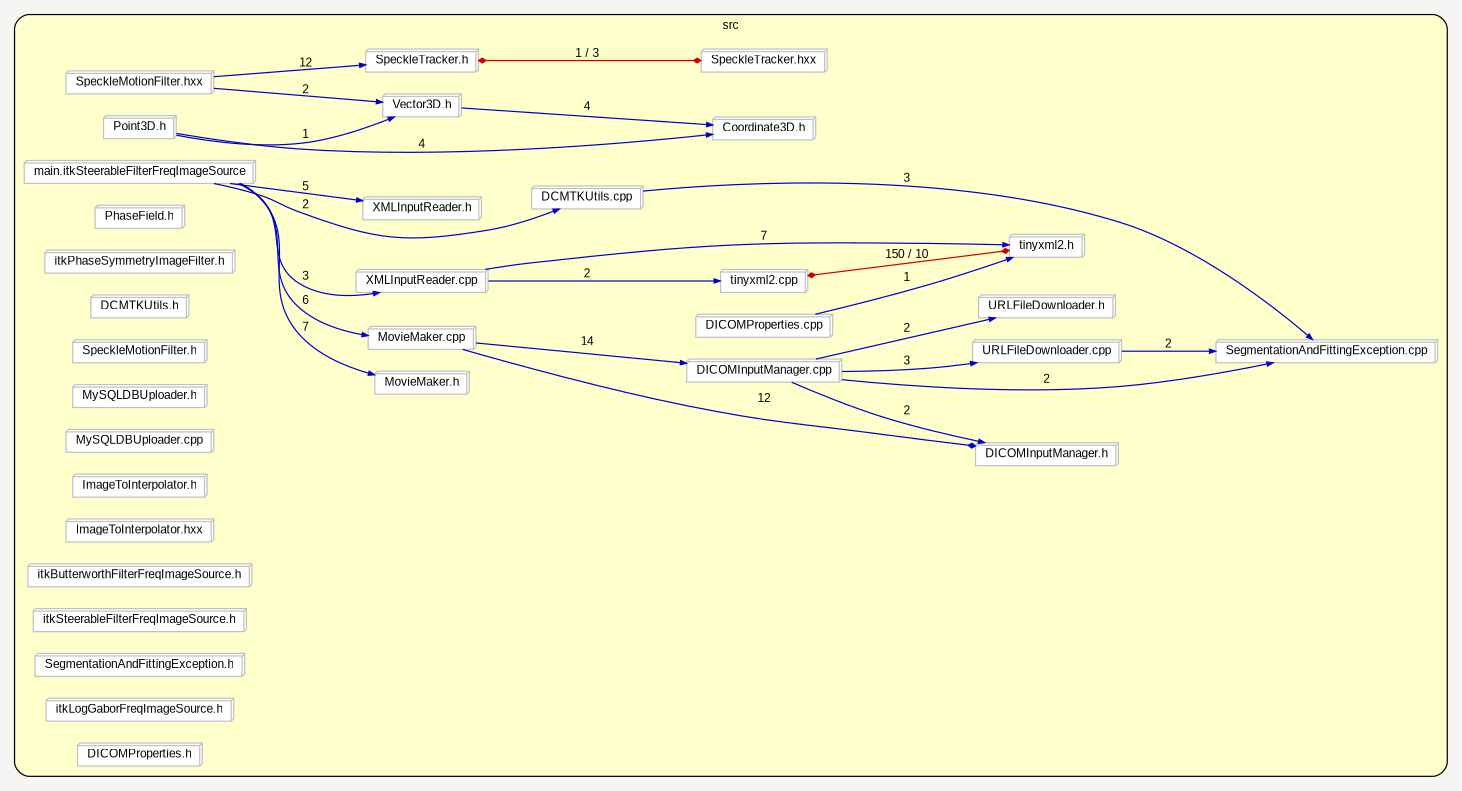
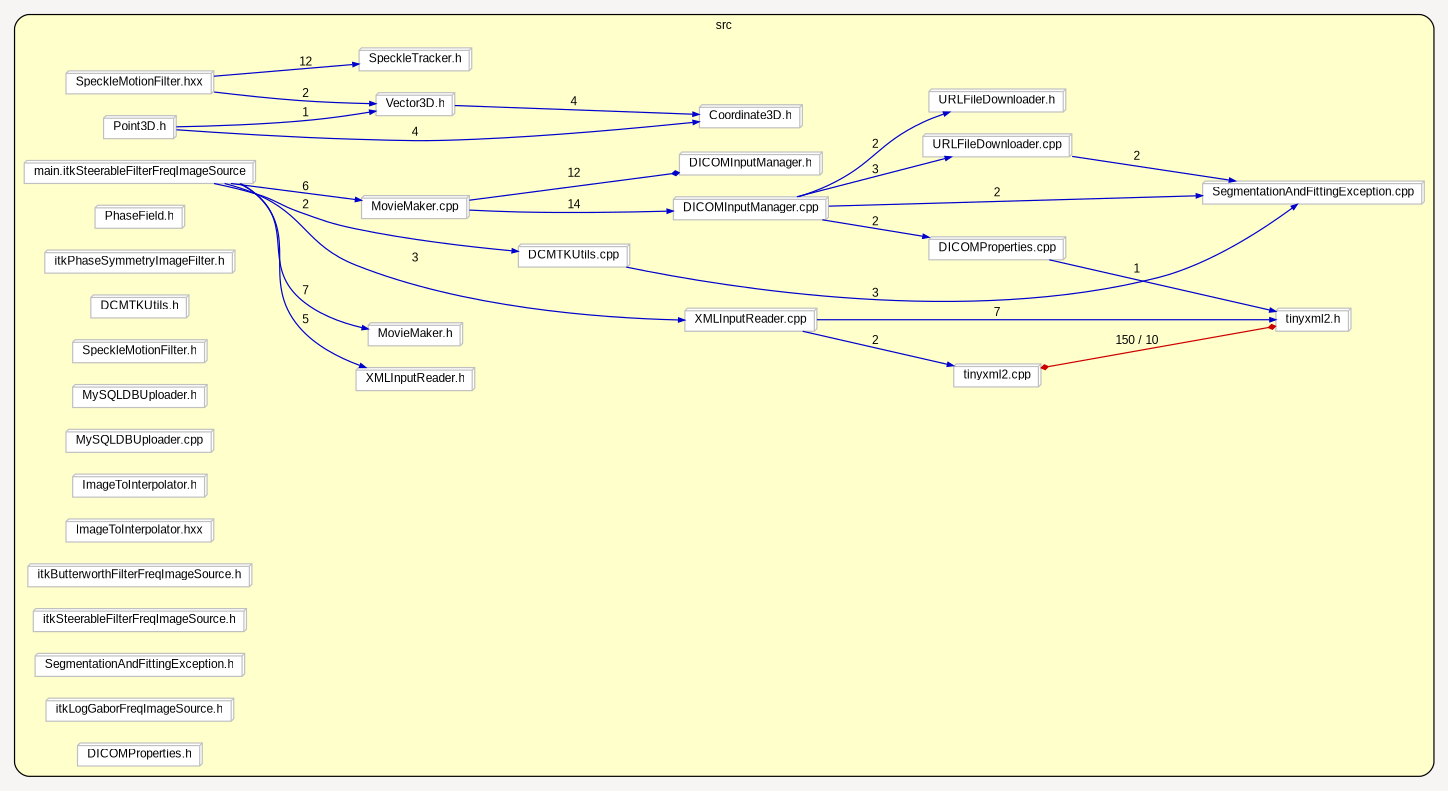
(764, 61) -> none
(883, 417) -> (872, 228)
